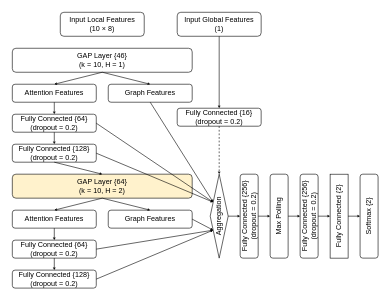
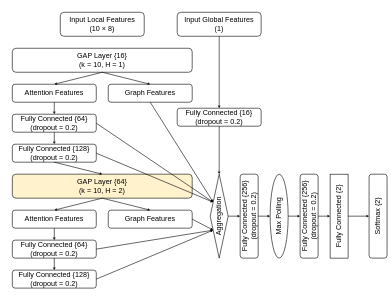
(102, 60) -> (102, 60)
(219, 149) -> (219, 149)
(279, 216) -> (279, 216)
(369, 216) -> (378, 216)
